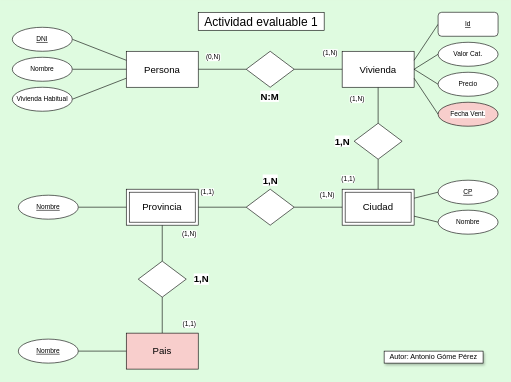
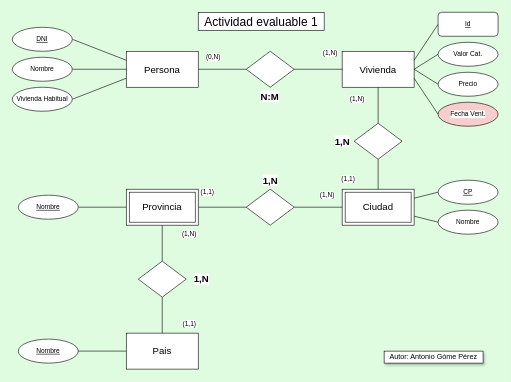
(162, 351) -> (162, 351)
